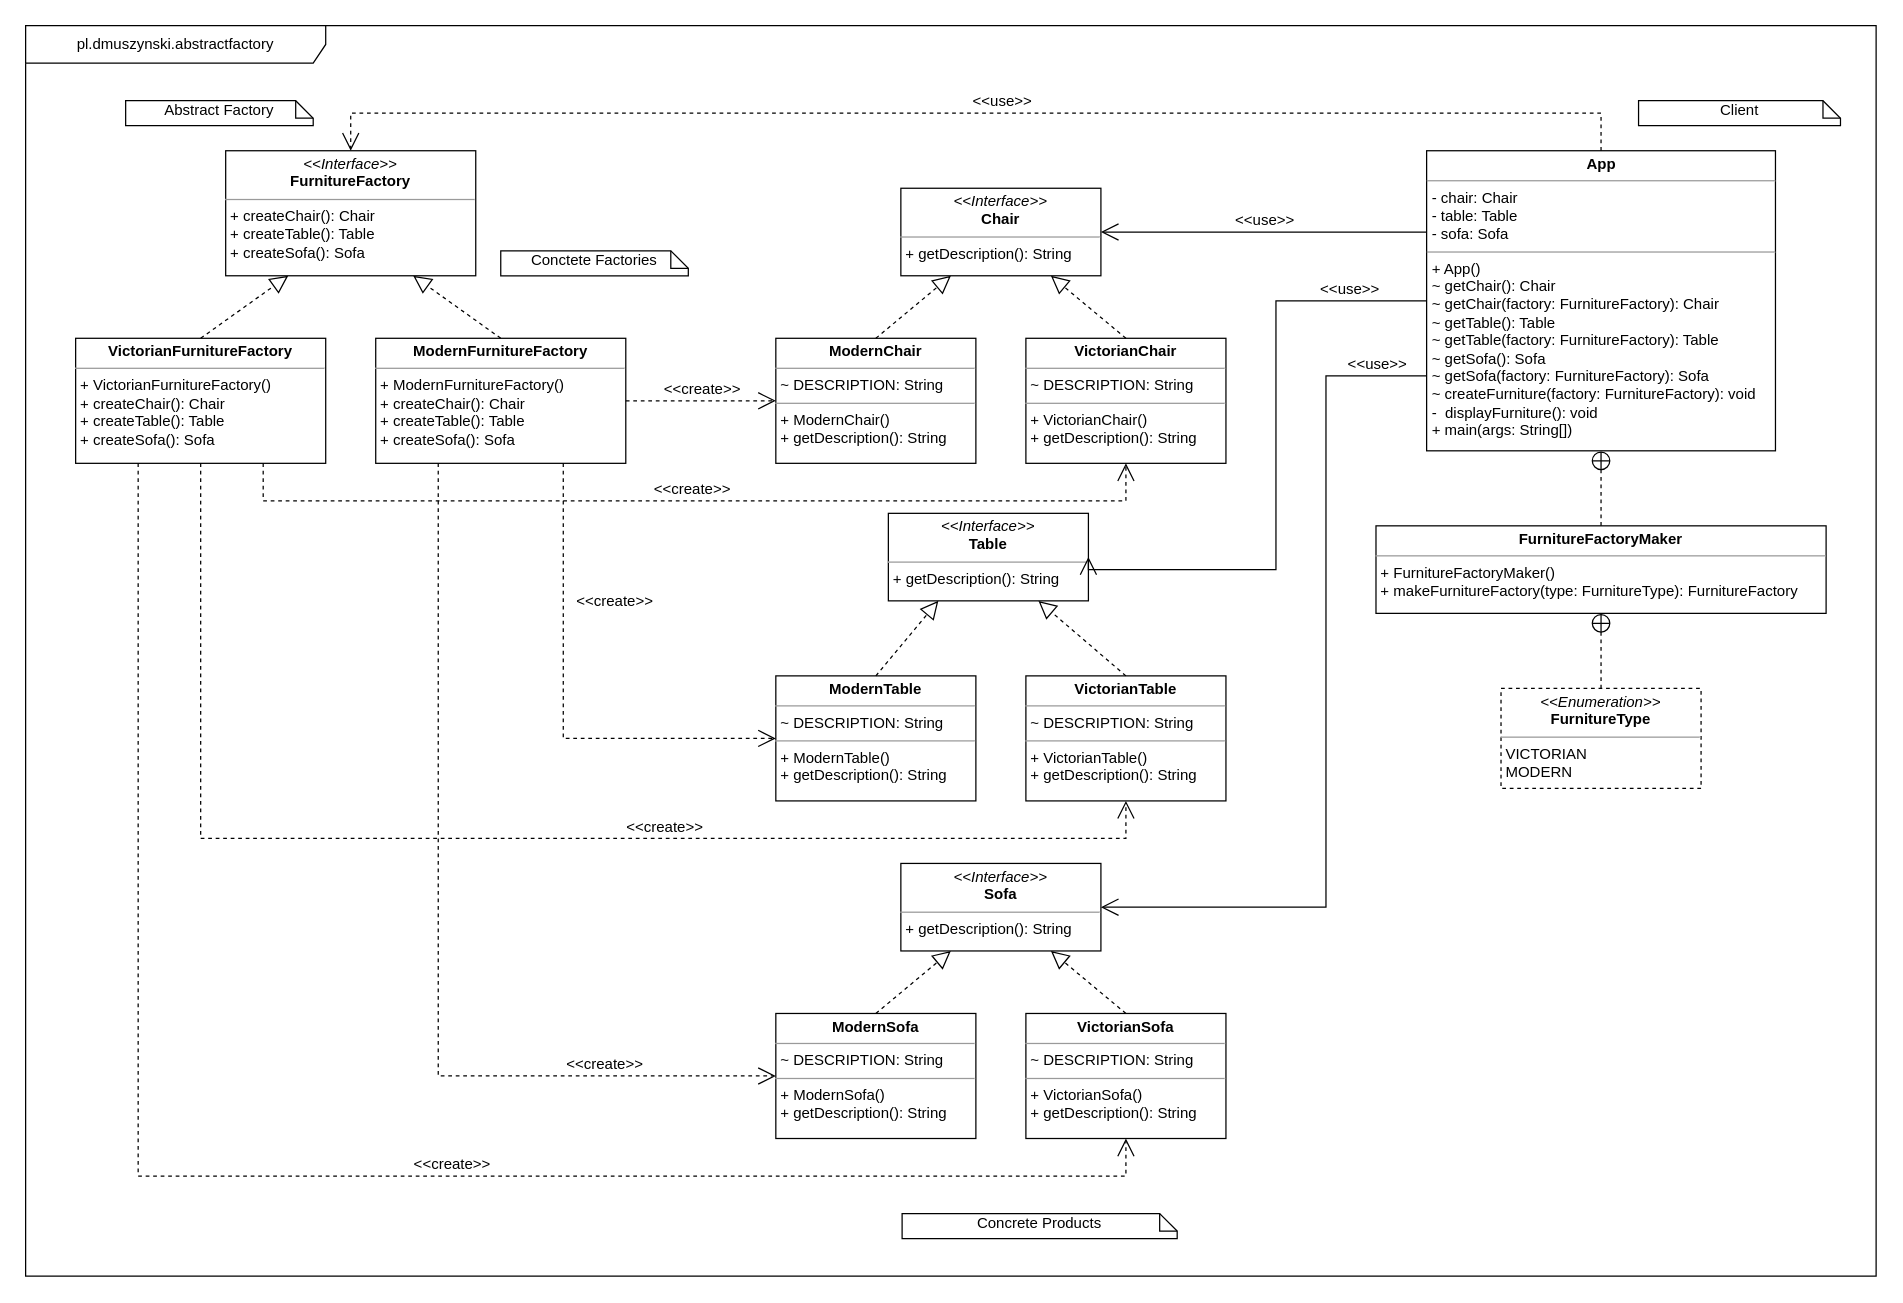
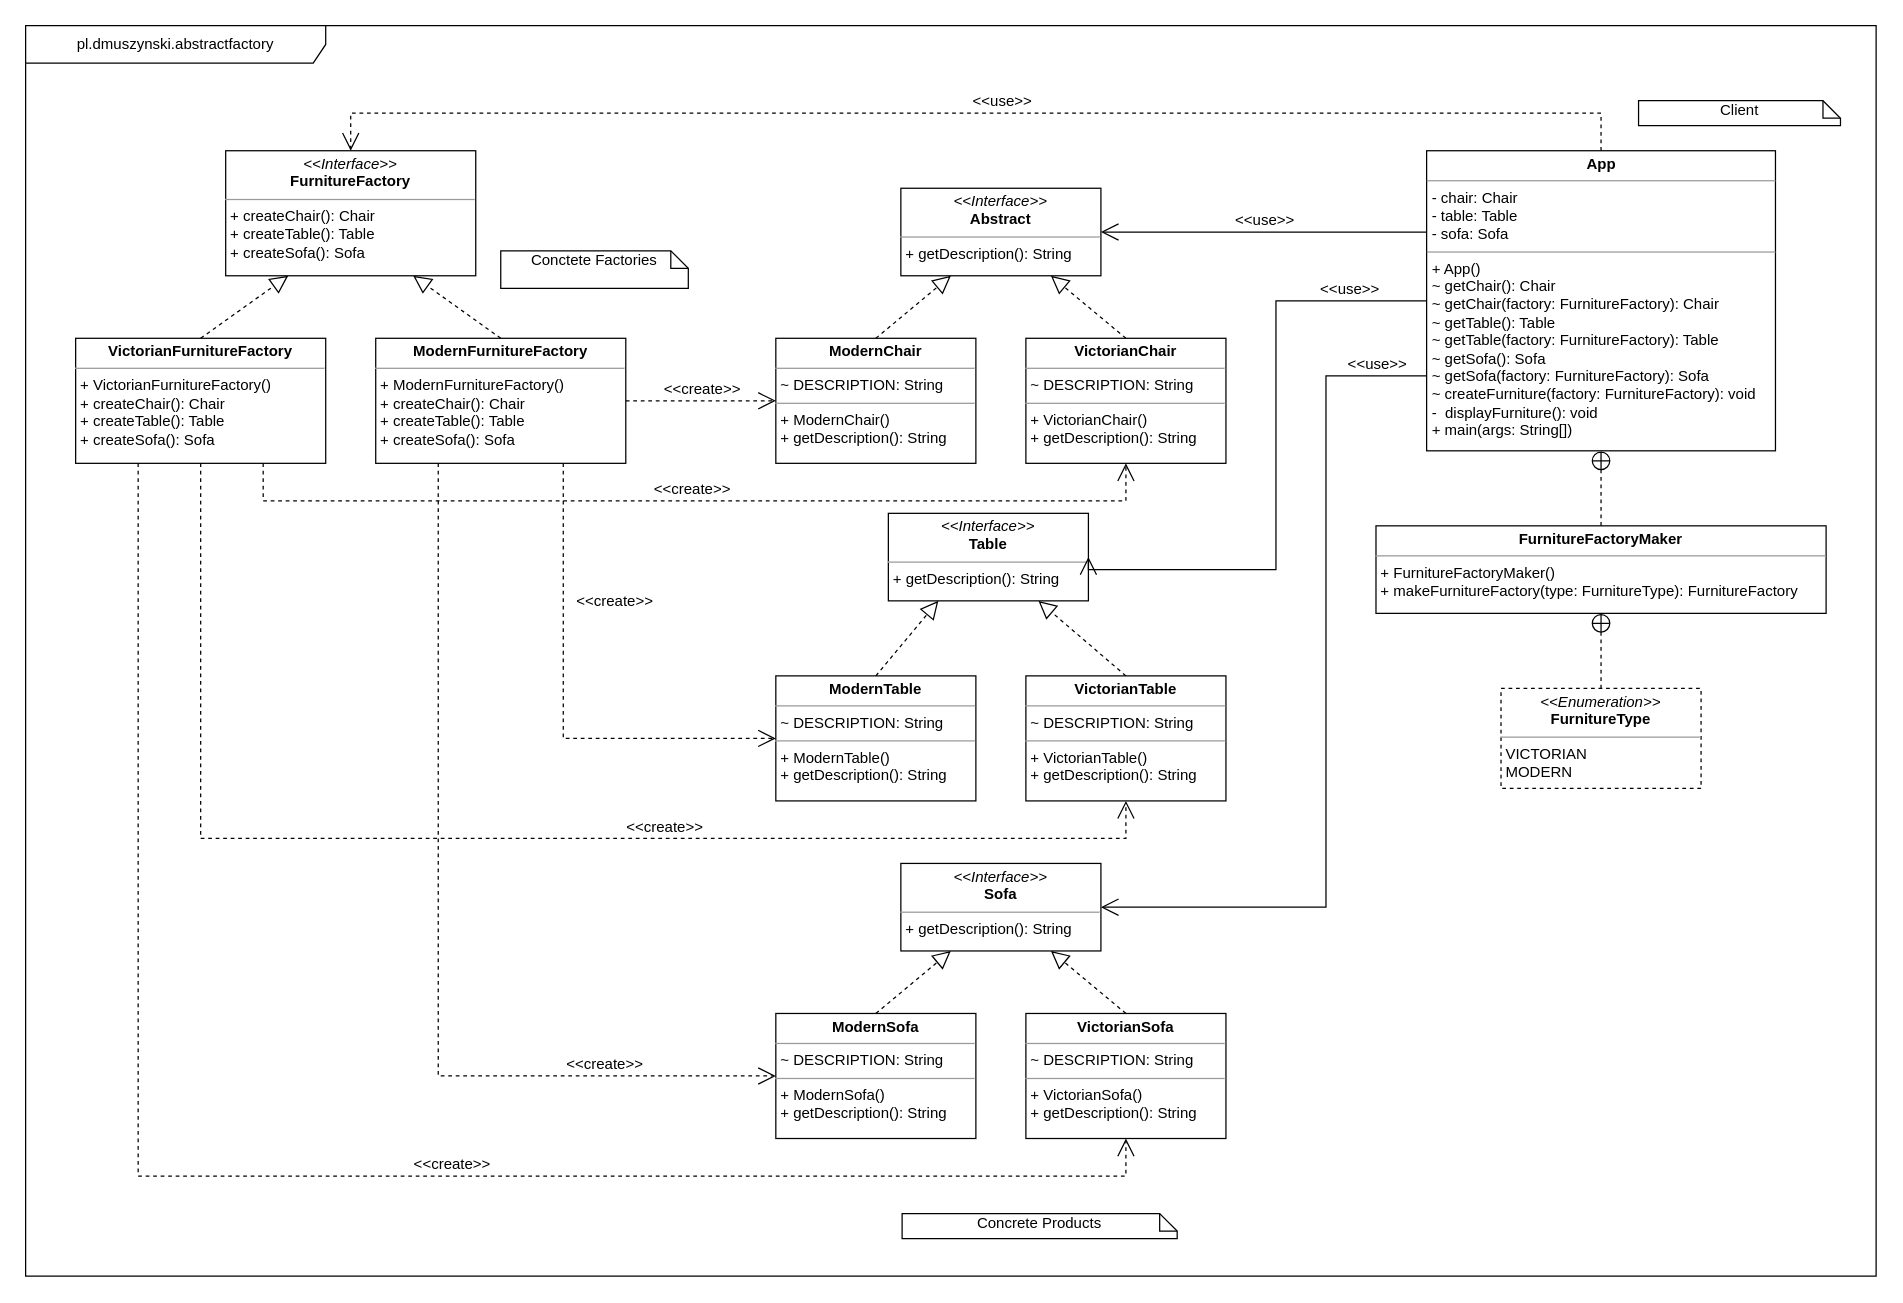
(219, 113) -> none
(998, 215) -> (998, 215)
(594, 263) -> (594, 269)
